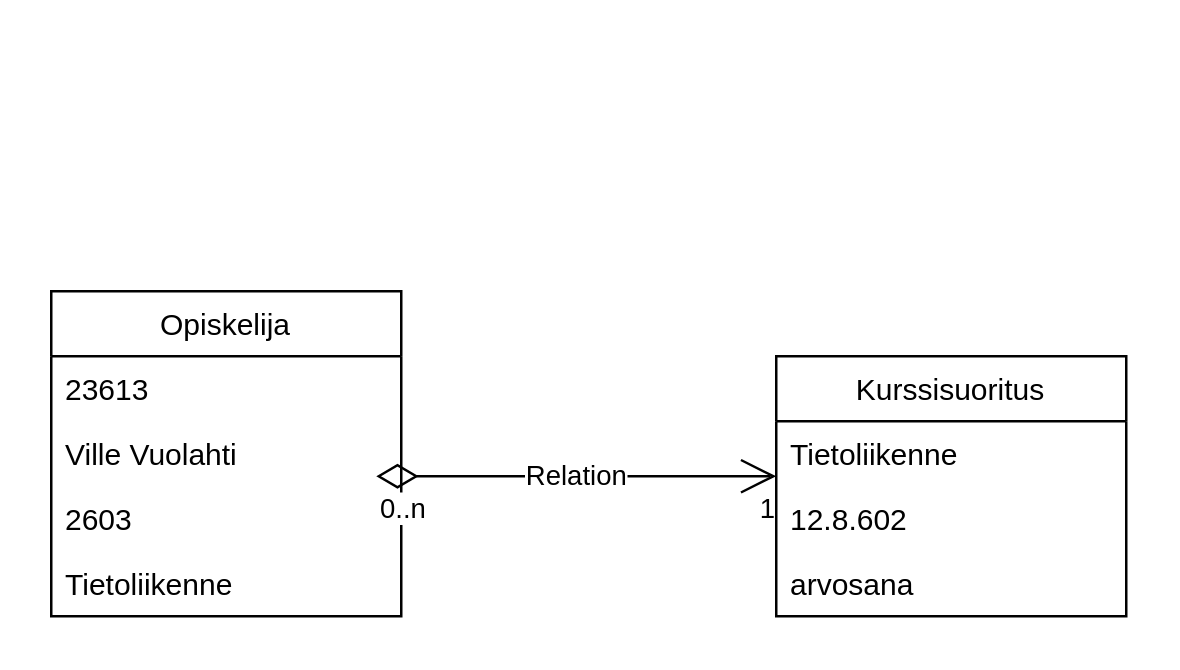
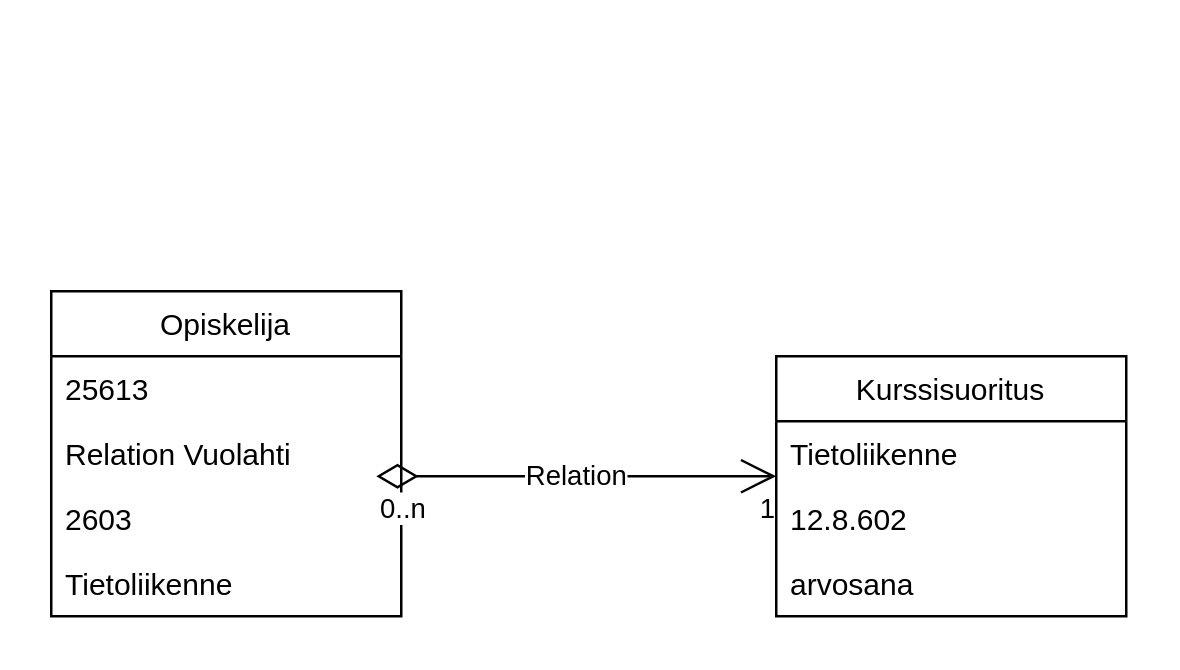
(107, 390) -> (107, 390)
(159, 455) -> (188, 455)
